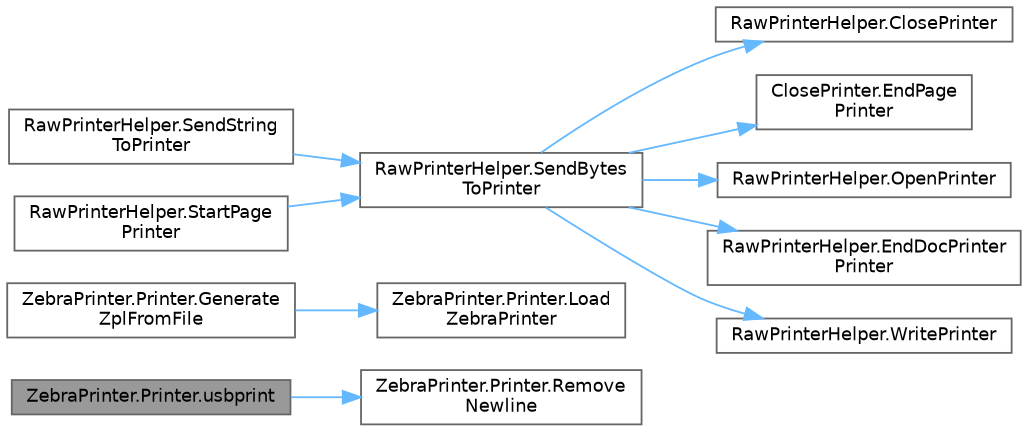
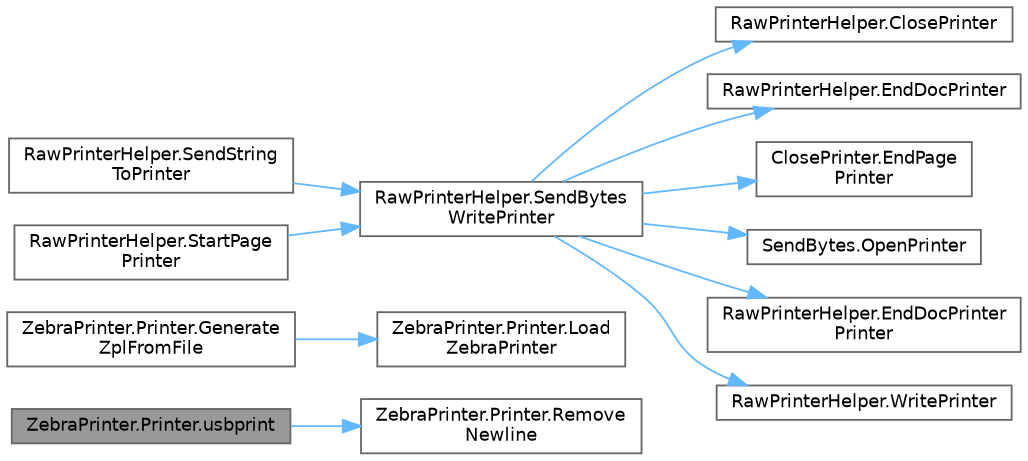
none -> (864, 91)
(501, 180) -> (501, 209)
(864, 180) -> (864, 247)
